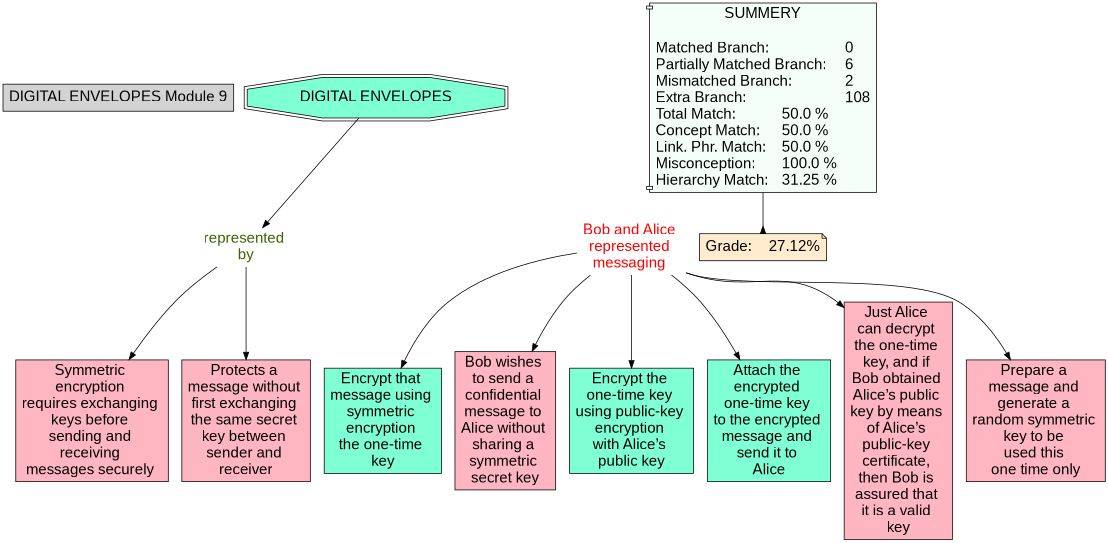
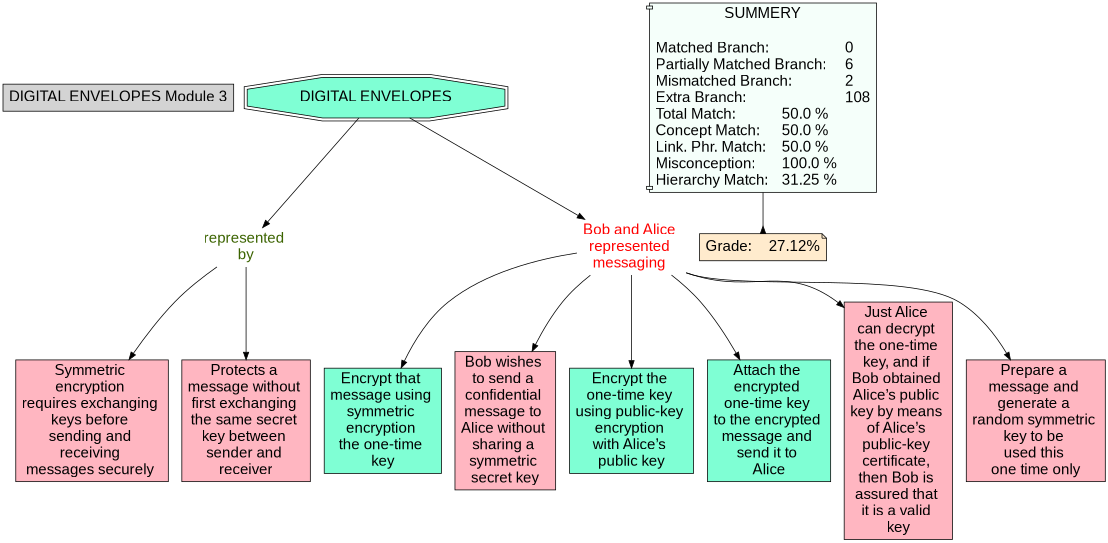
(118, 98) -> (118, 98)
none -> (494, 167)
